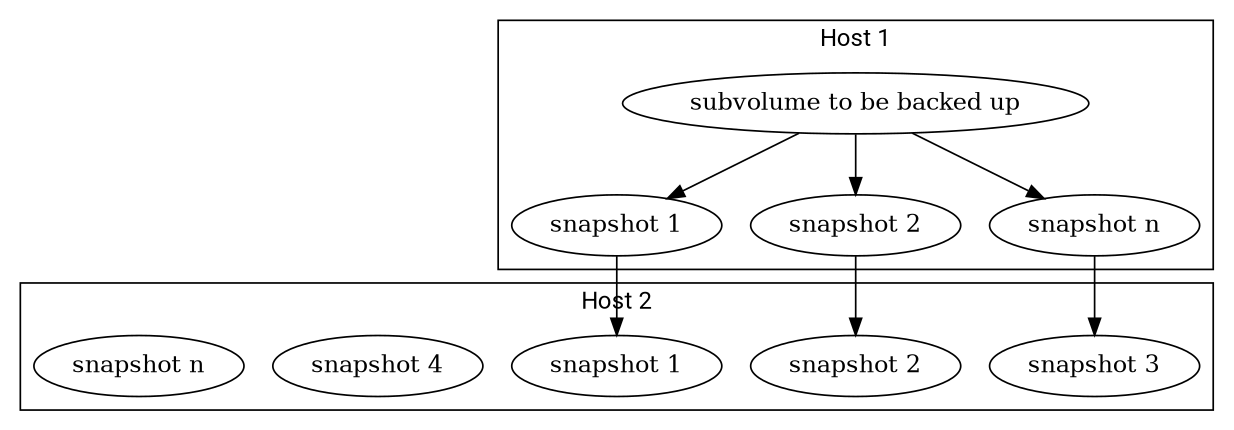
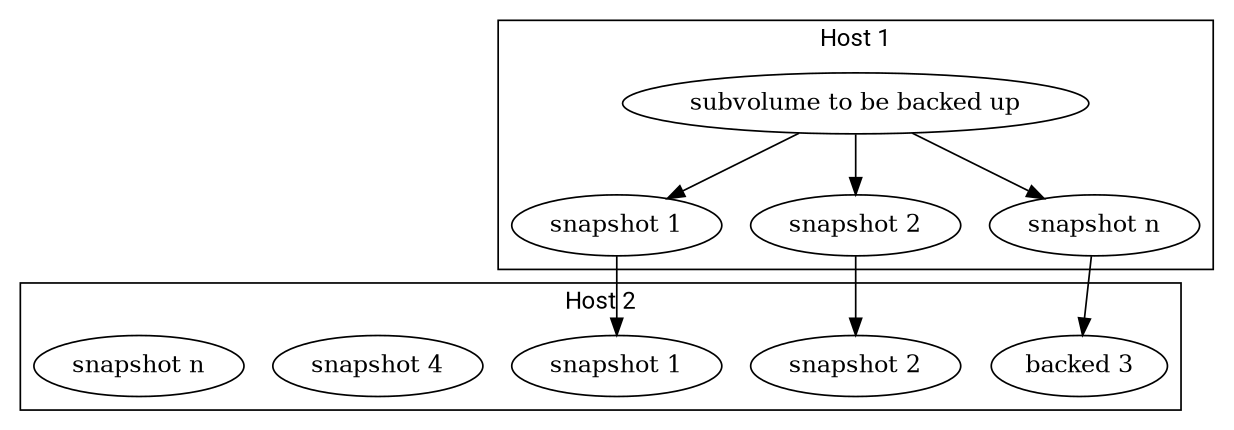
(1095, 366) -> (1079, 366)
